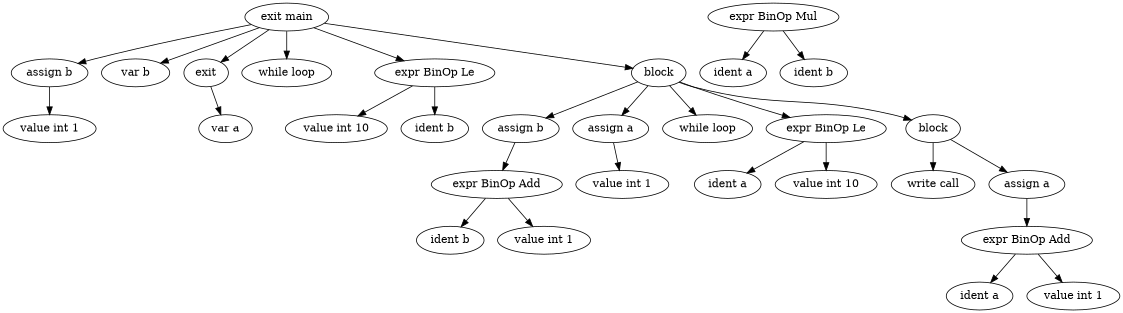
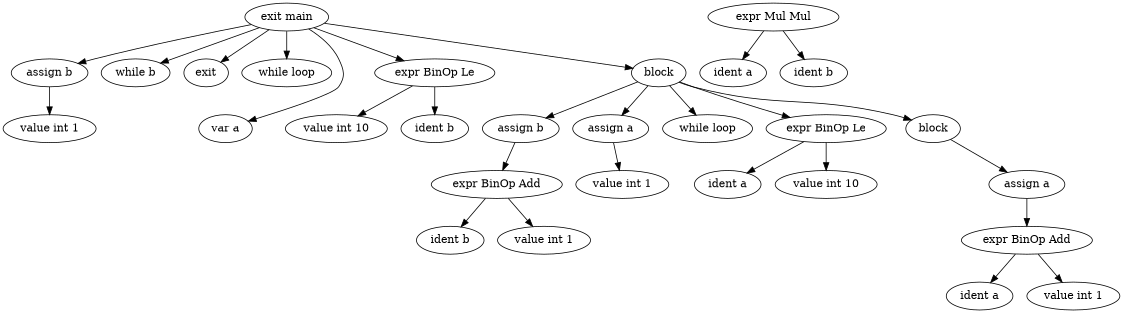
(773, 17) -> (773, 17)
(136, 73) -> (136, 73)
(215, 97) -> (332, 91)
(933, 184) -> none
